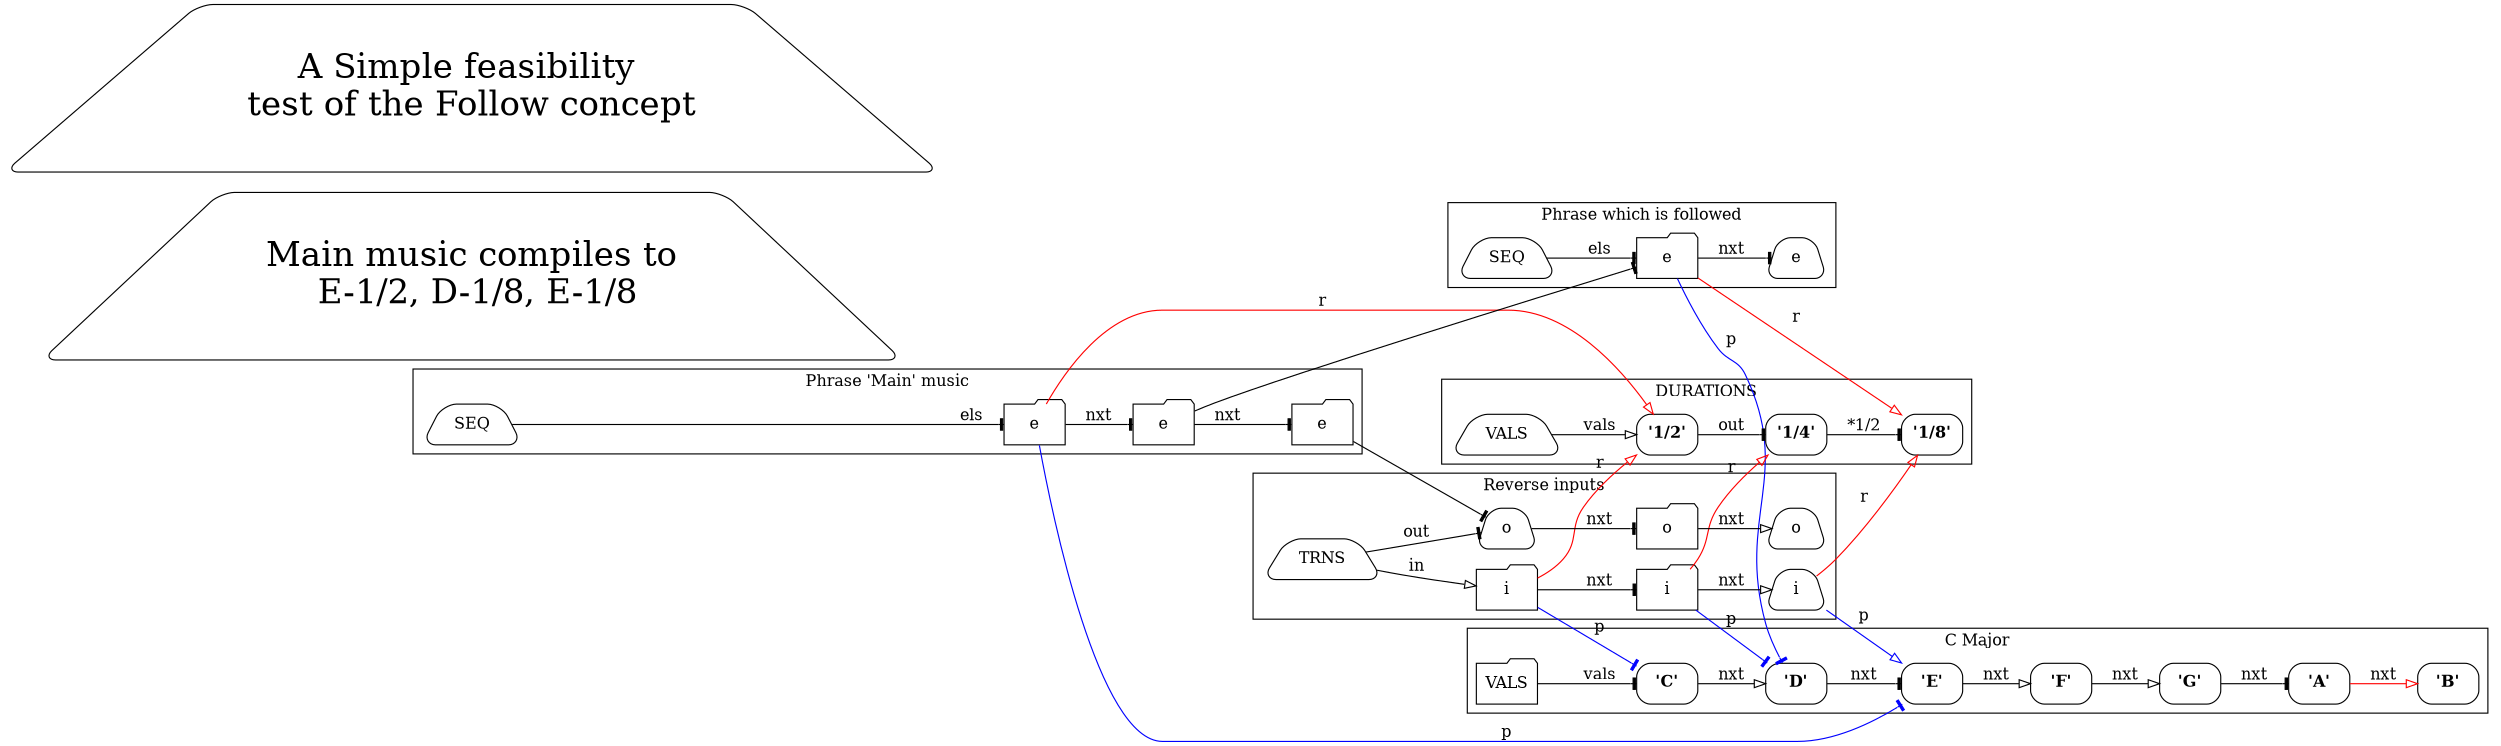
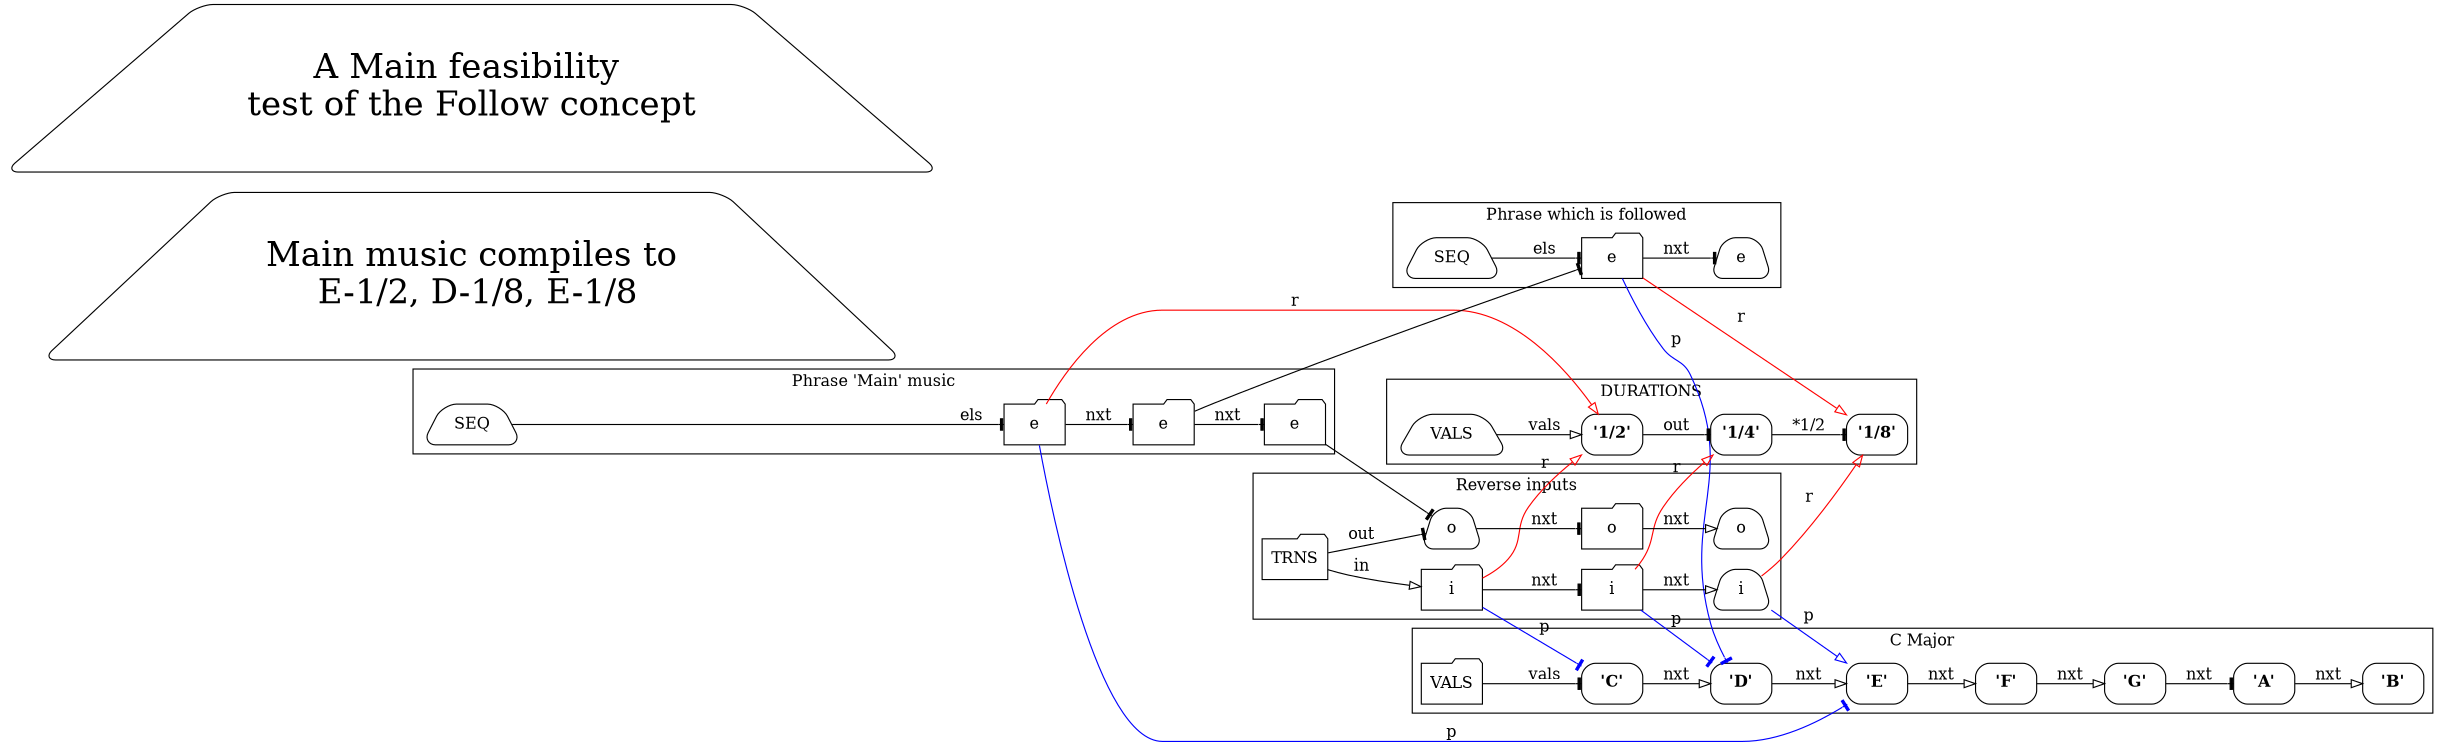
(472, 88) -> (472, 88)
(1322, 559) -> (1295, 559)
(1861, 684) -> (1803, 684)
(2378, 684) -> (2323, 684)
